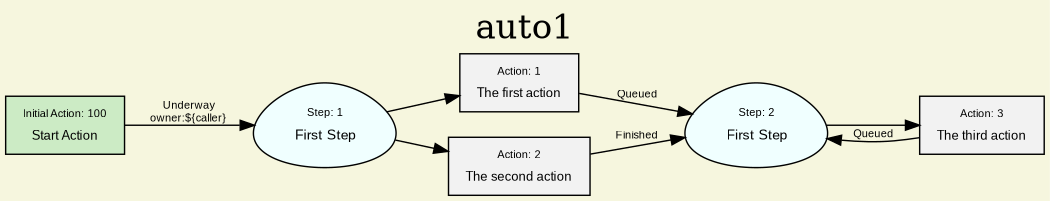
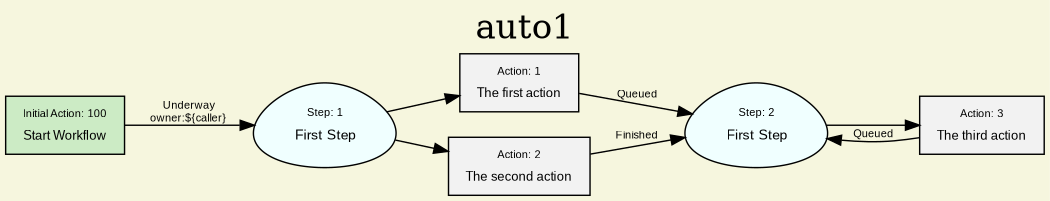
(65, 136) -> (65, 136)
